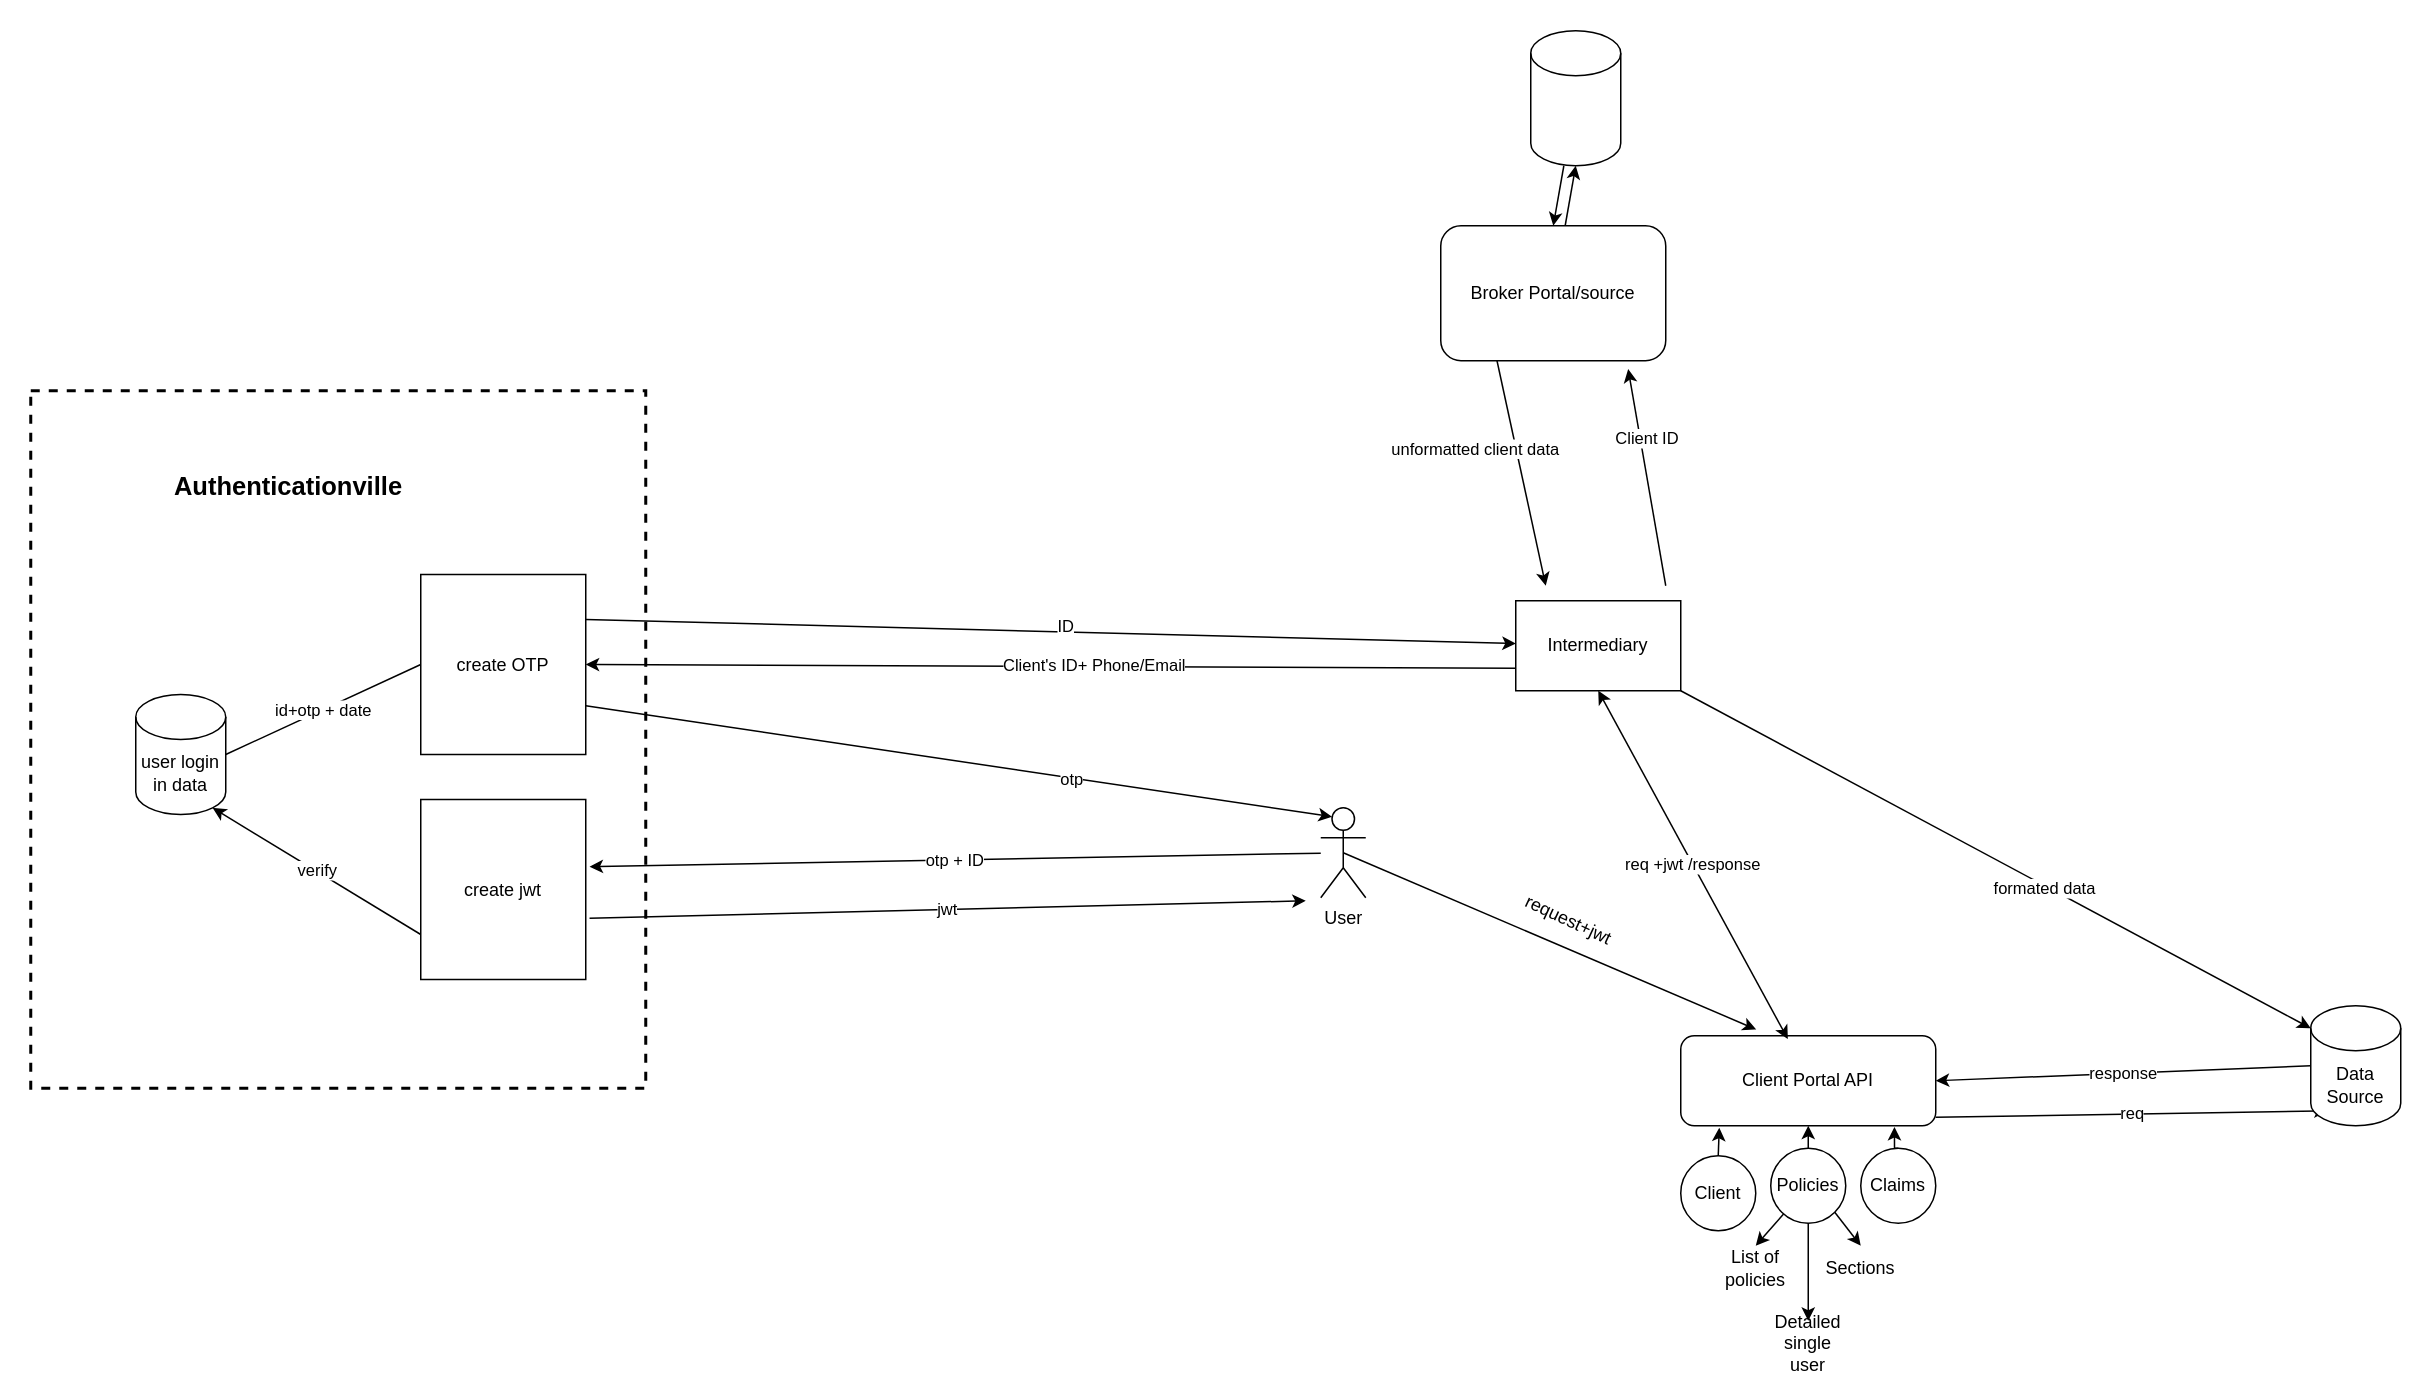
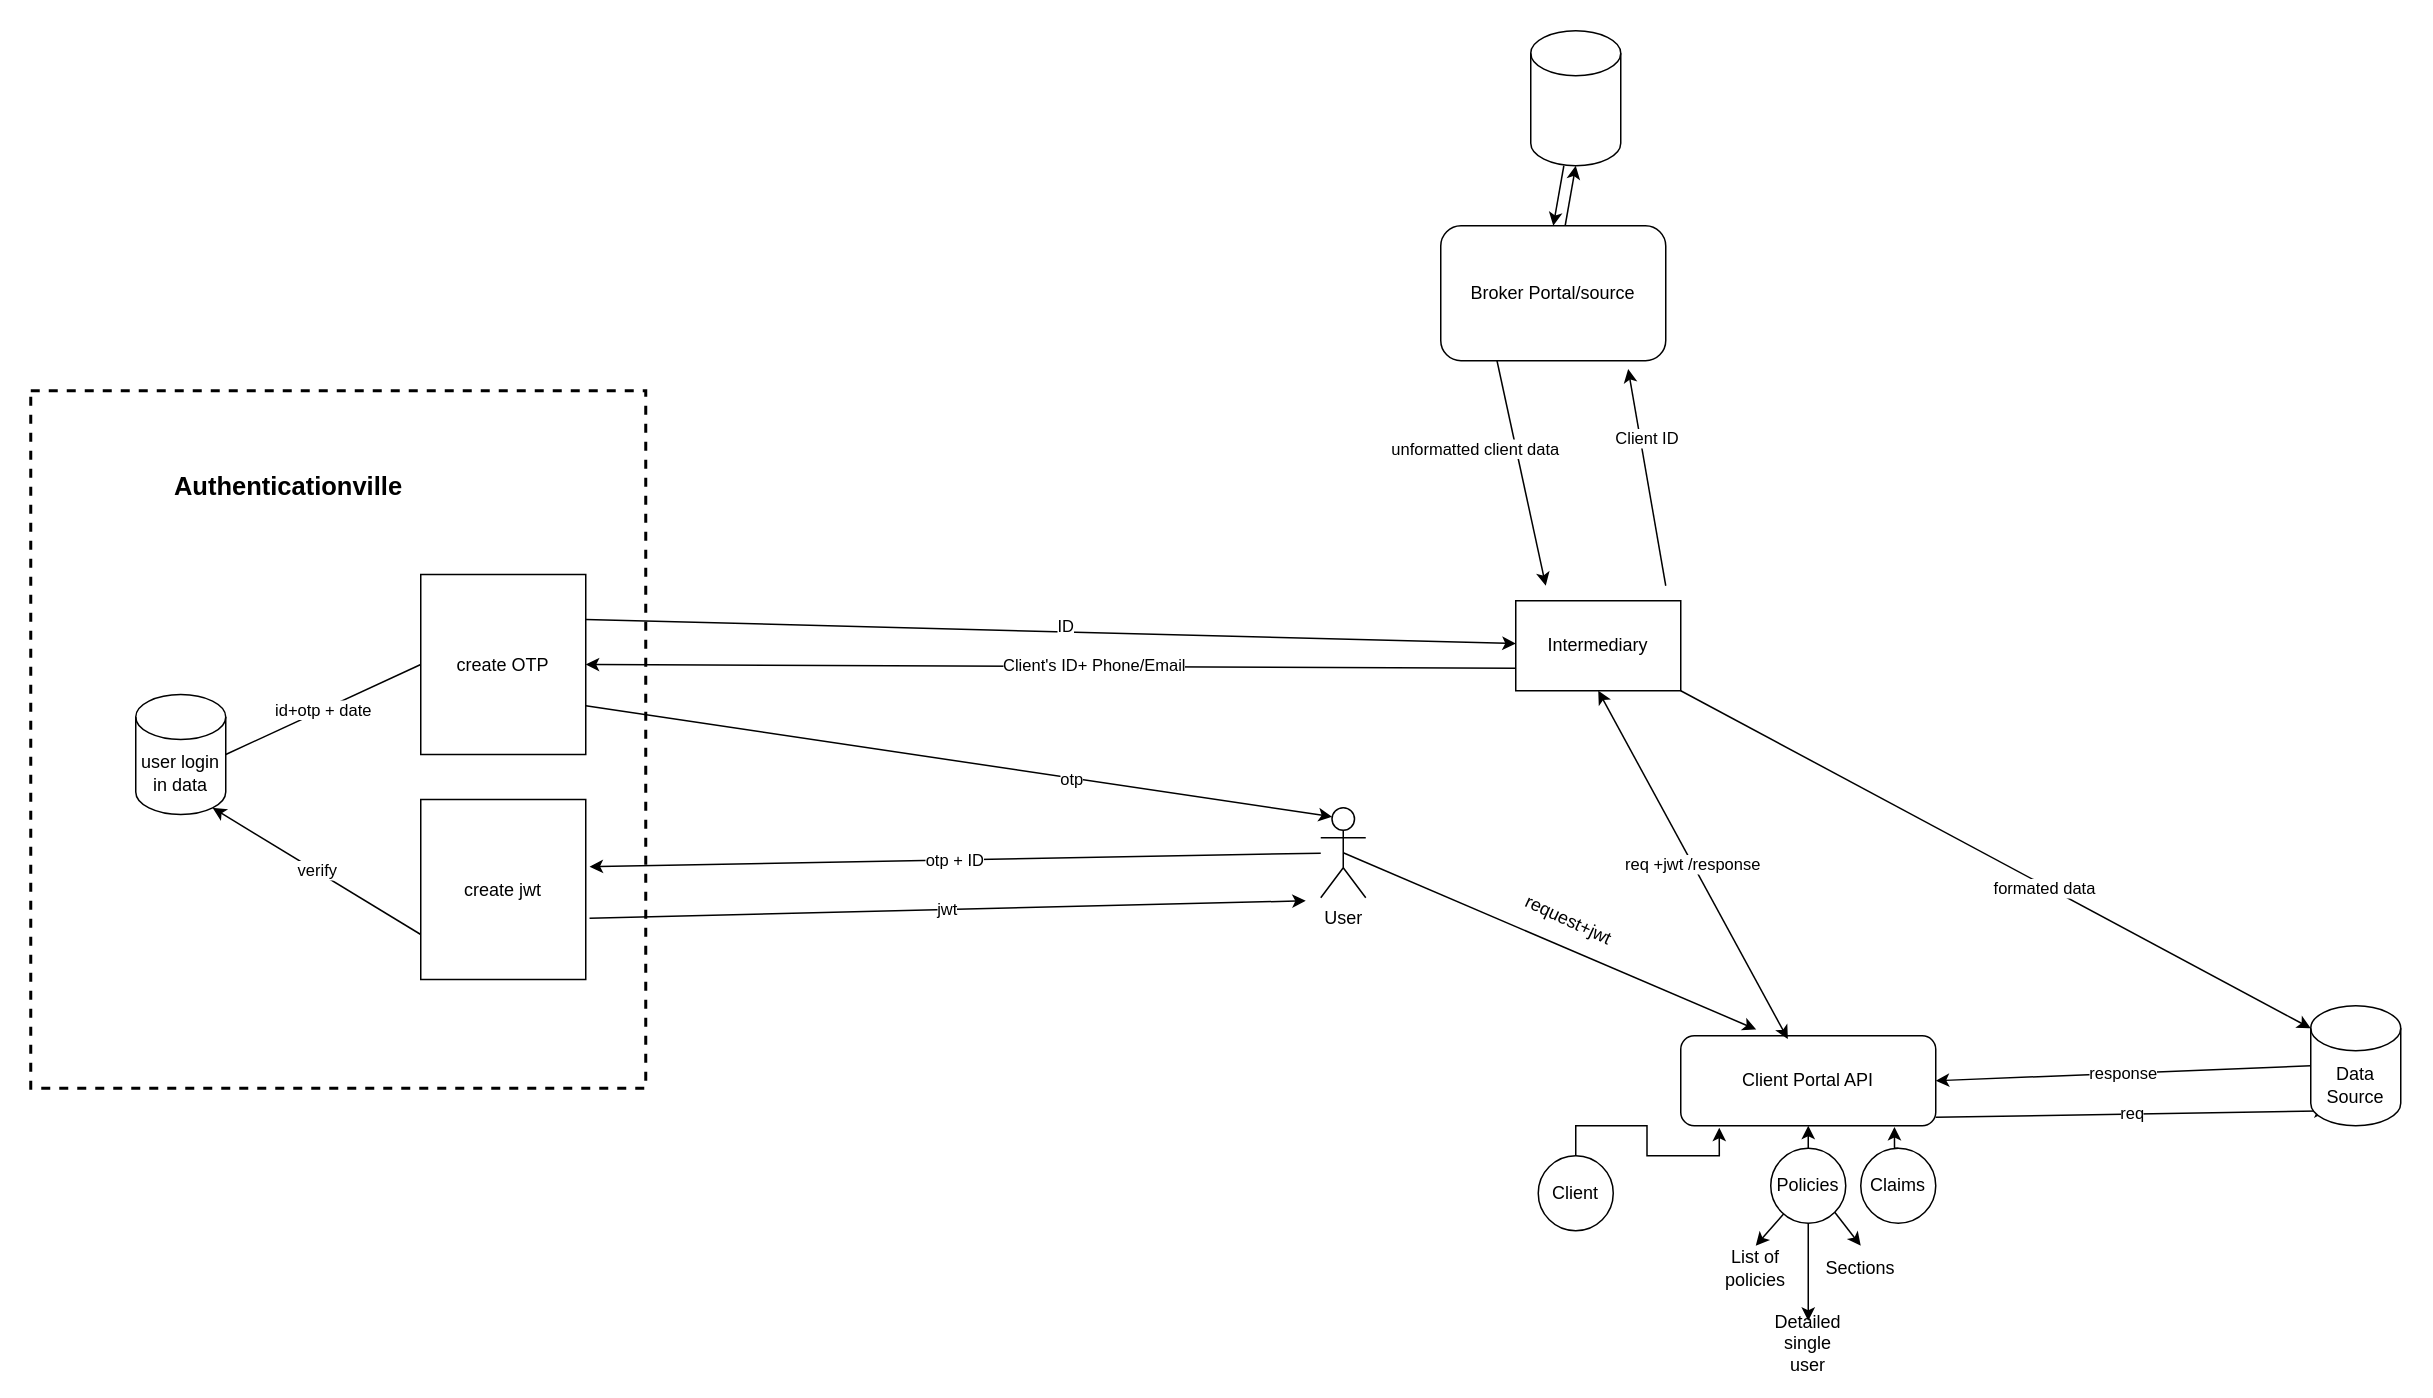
(1718, 1193) -> (1576, 1193)
